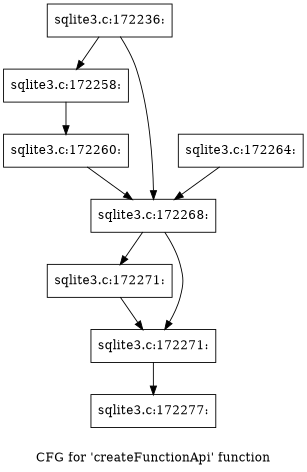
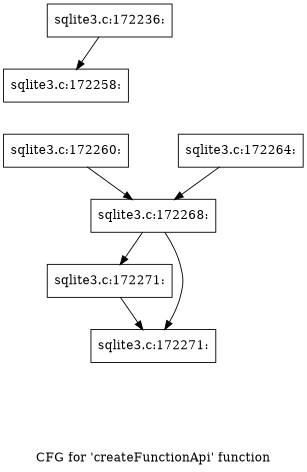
(146, 111) -> none
(66, 114) -> none
(153, 411) -> none
